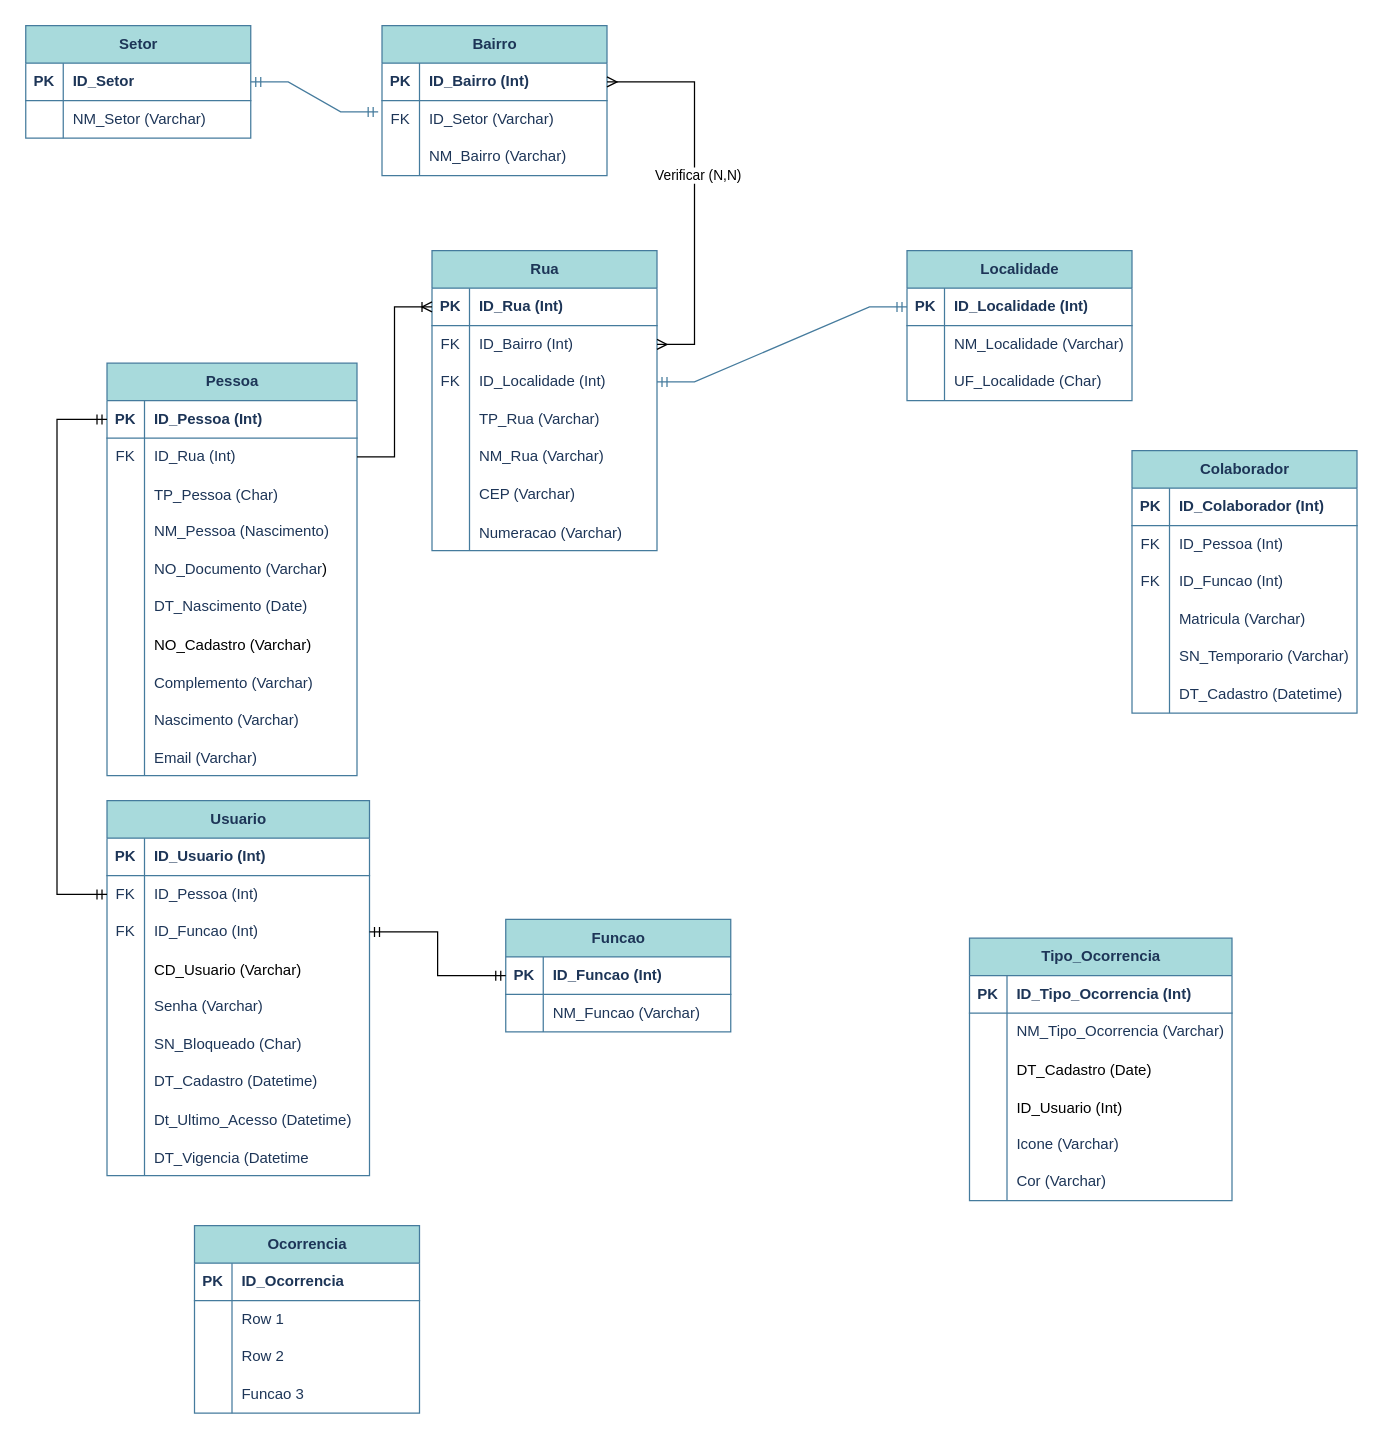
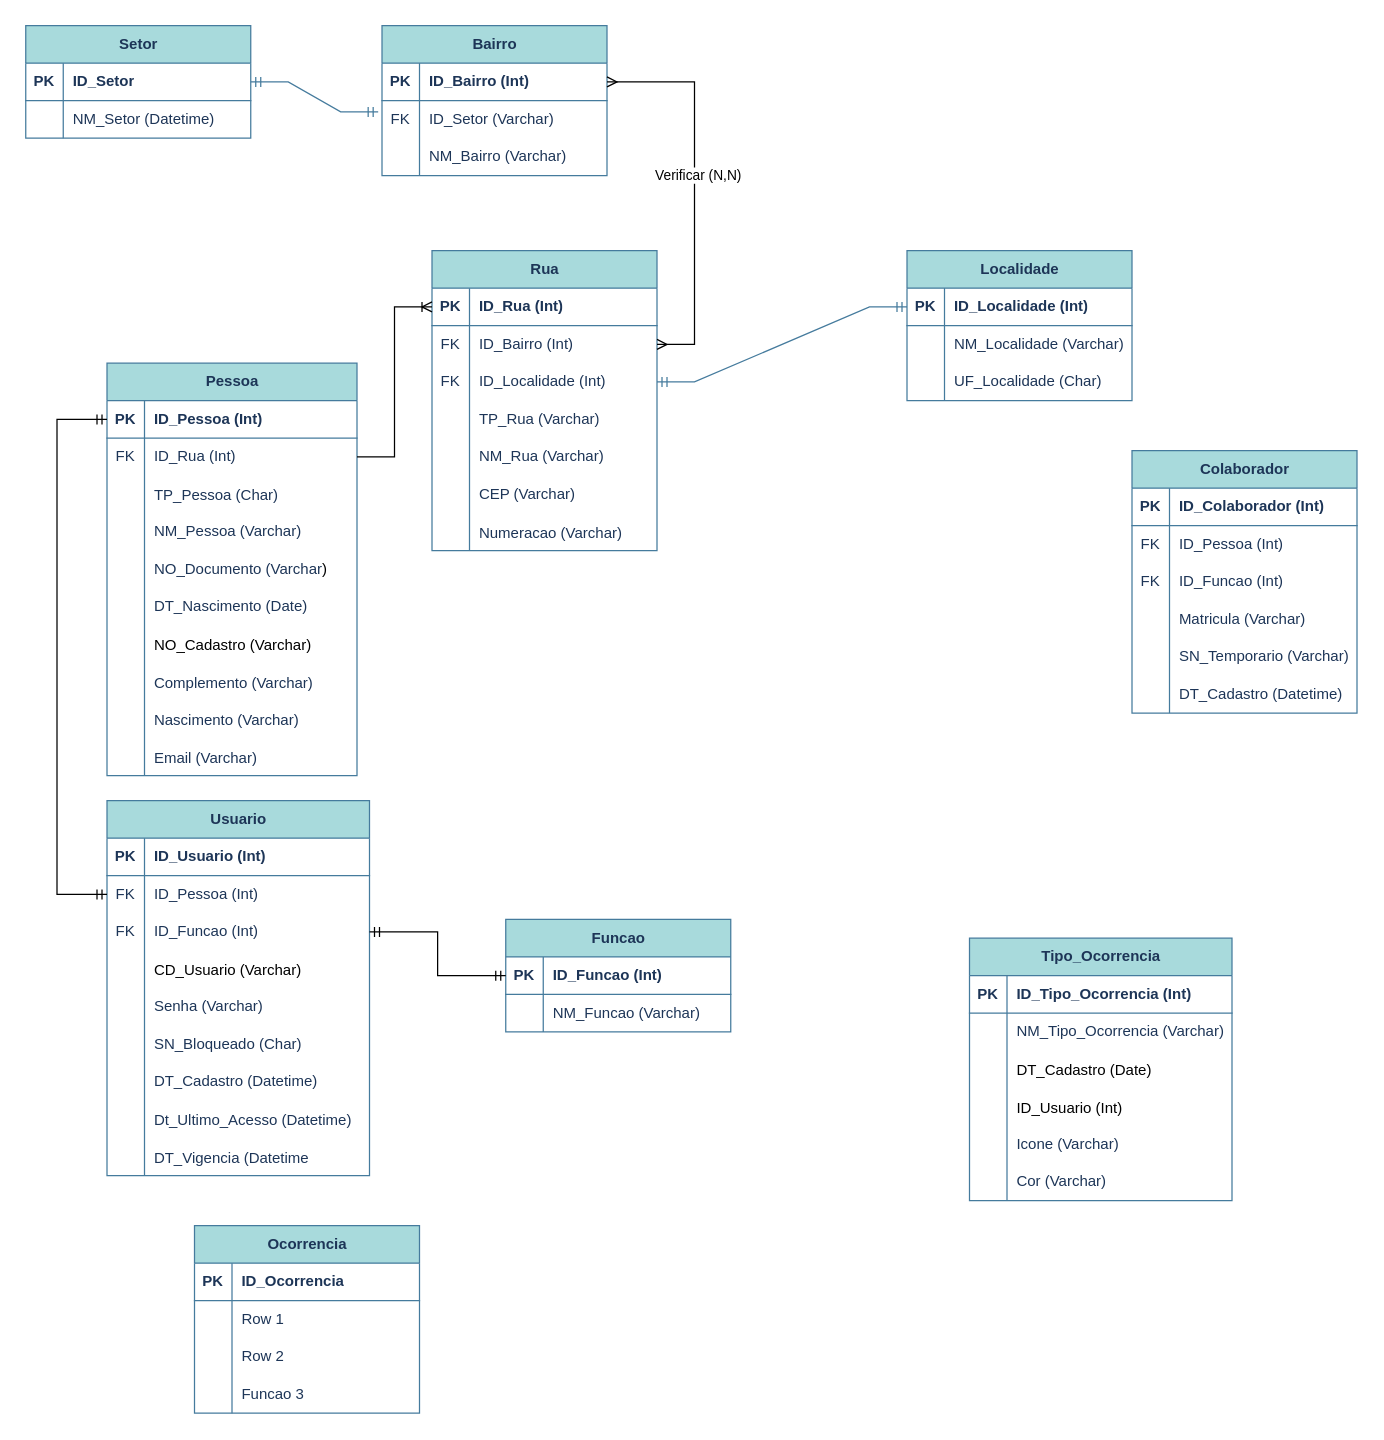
(147, 119) -> (149, 119)
(243, 532) -> (232, 532)
